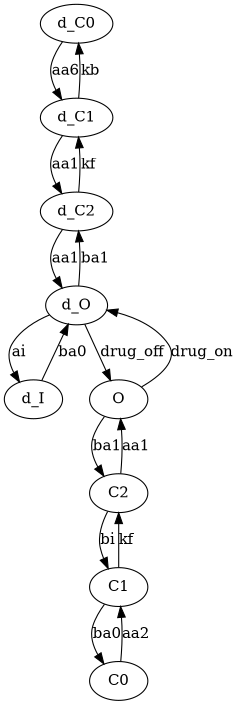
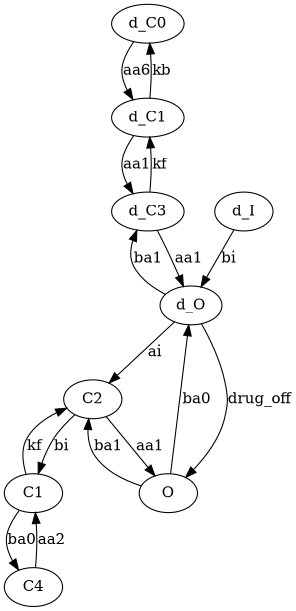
(77, 212) -> (148, 212)
(17, 337) -> (146, 349)
(73, 352) -> (229, 258)
(202, 352) -> (197, 399)
(119, 681) -> (33, 587)
